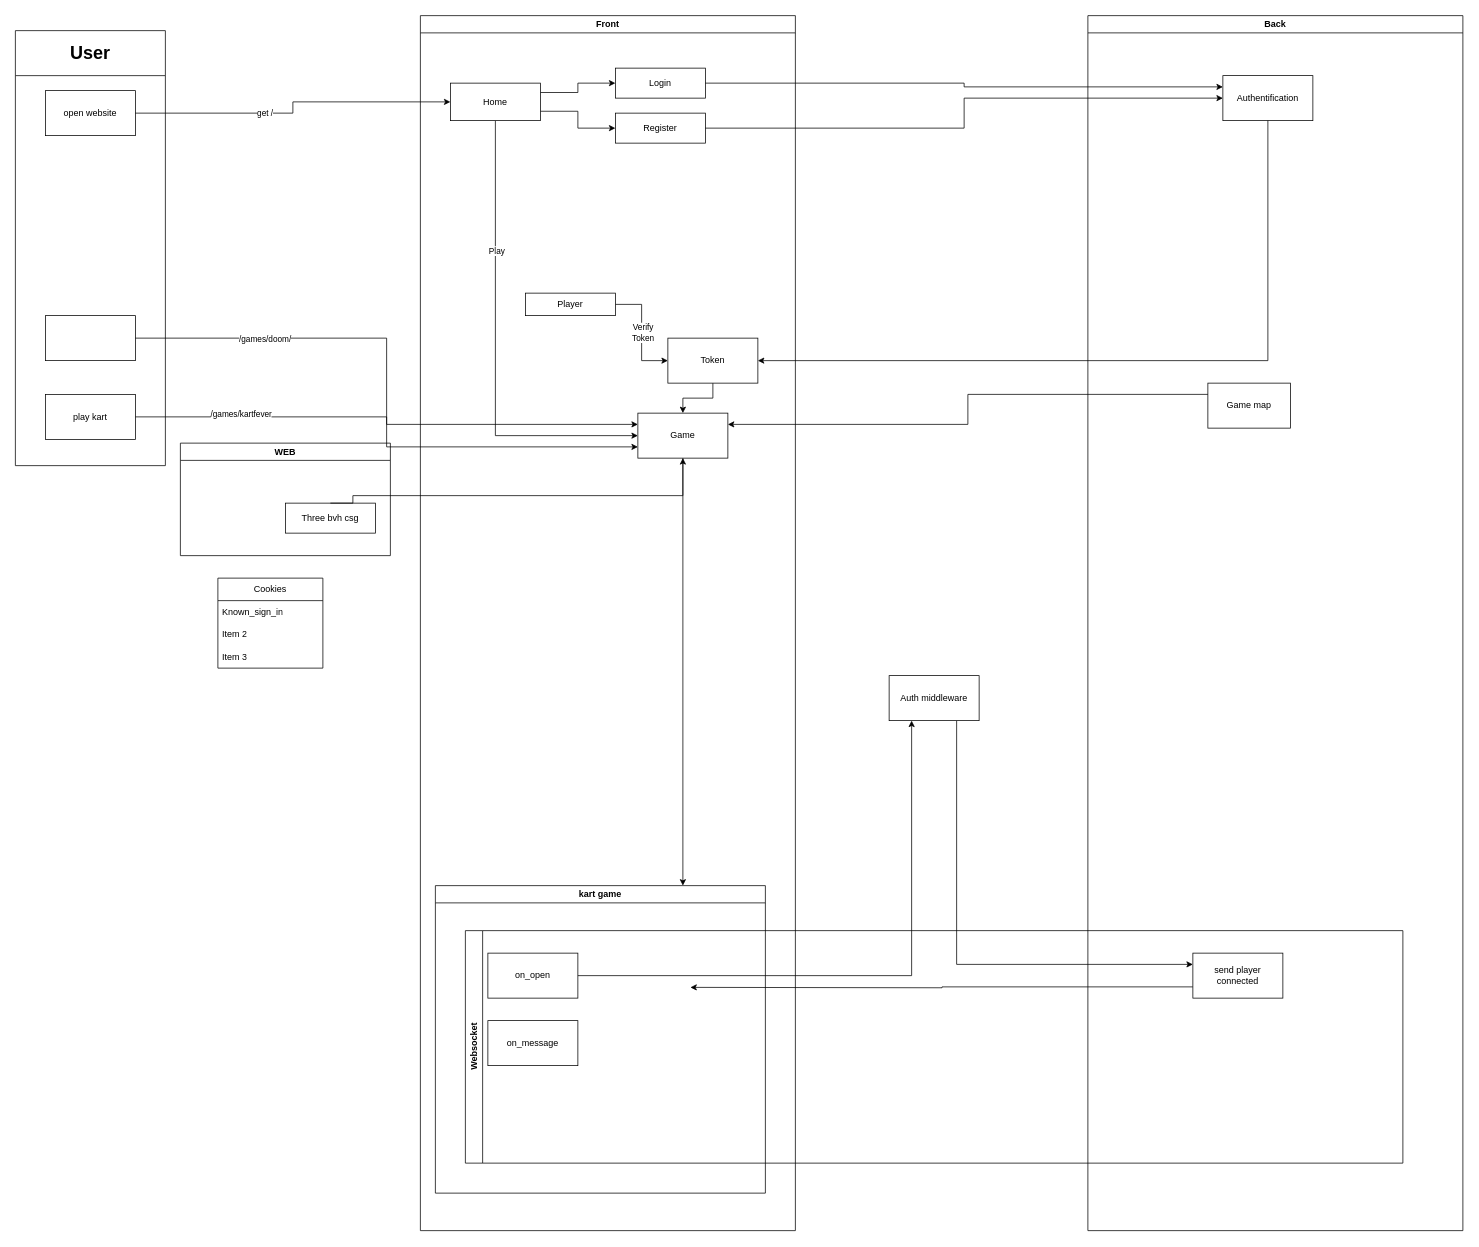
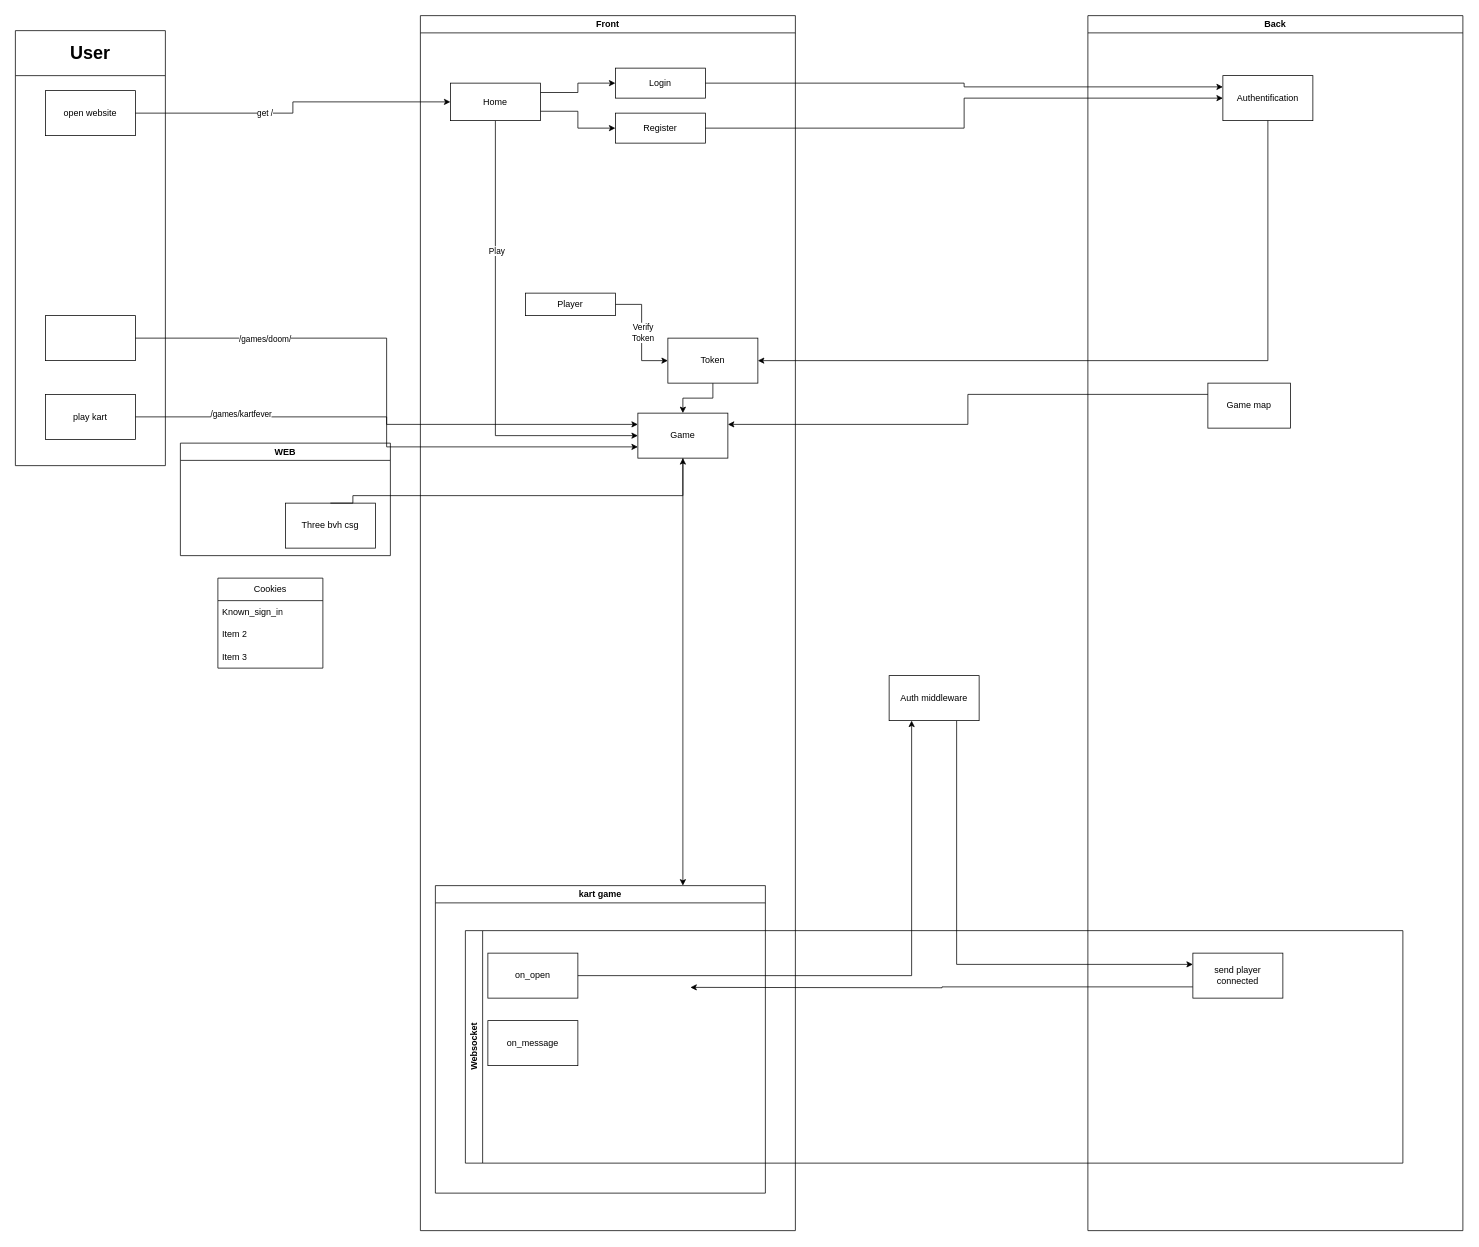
(330, 518) -> (330, 525)
